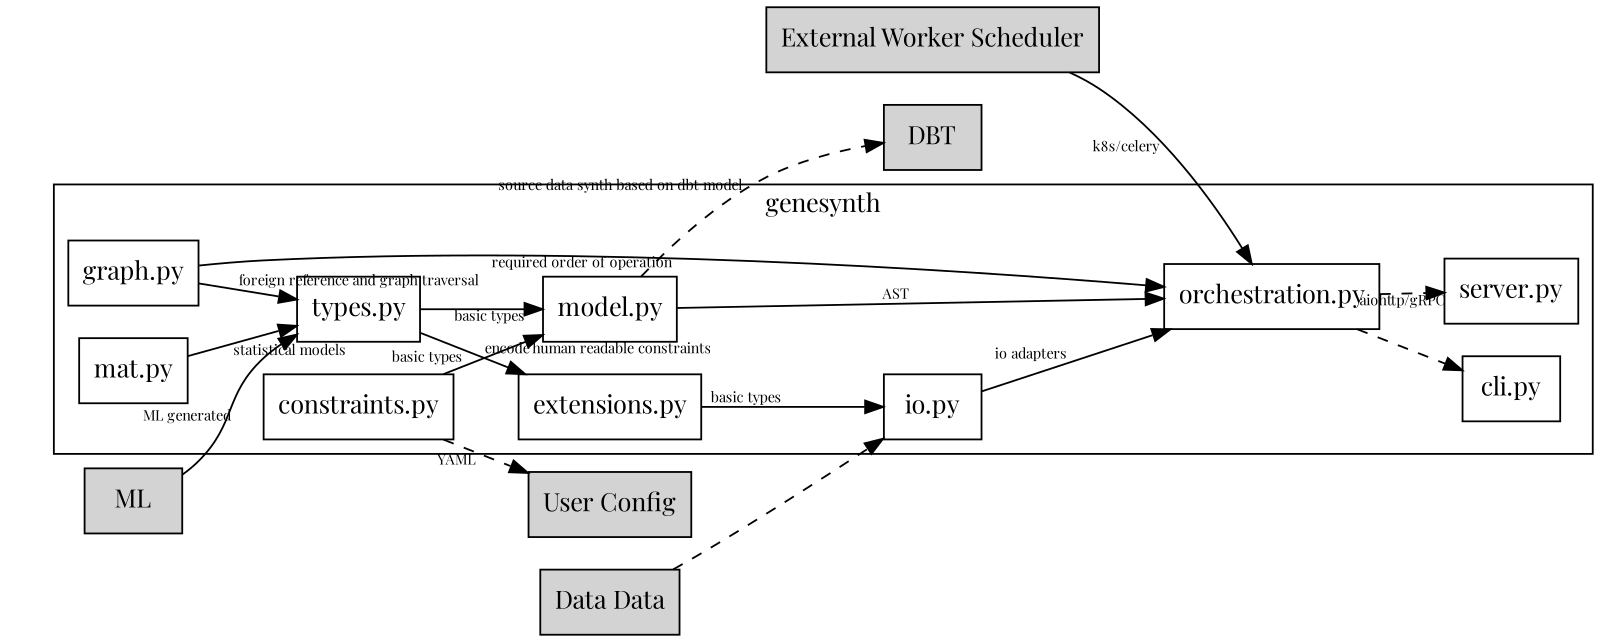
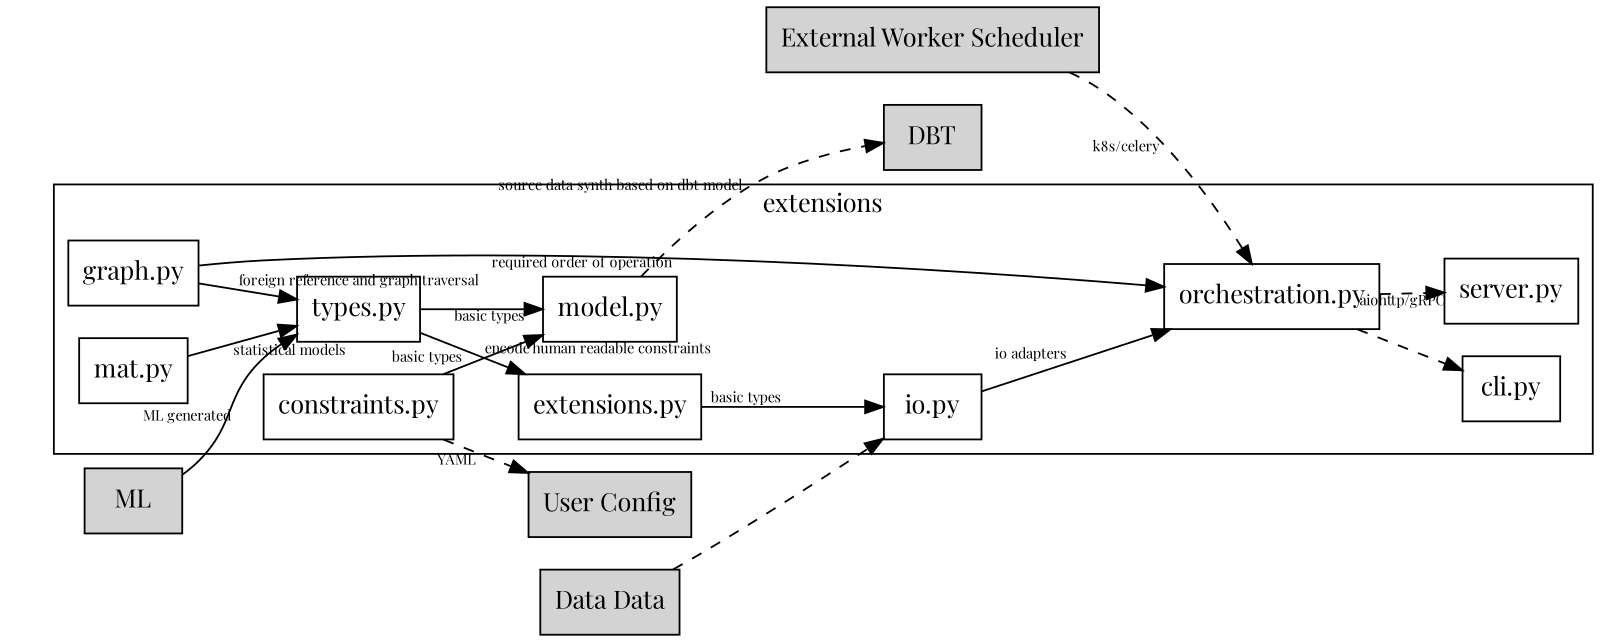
(1167, 149) -> (1167, 149)
(823, 205) -> (823, 205)
(911, 303) -> none
